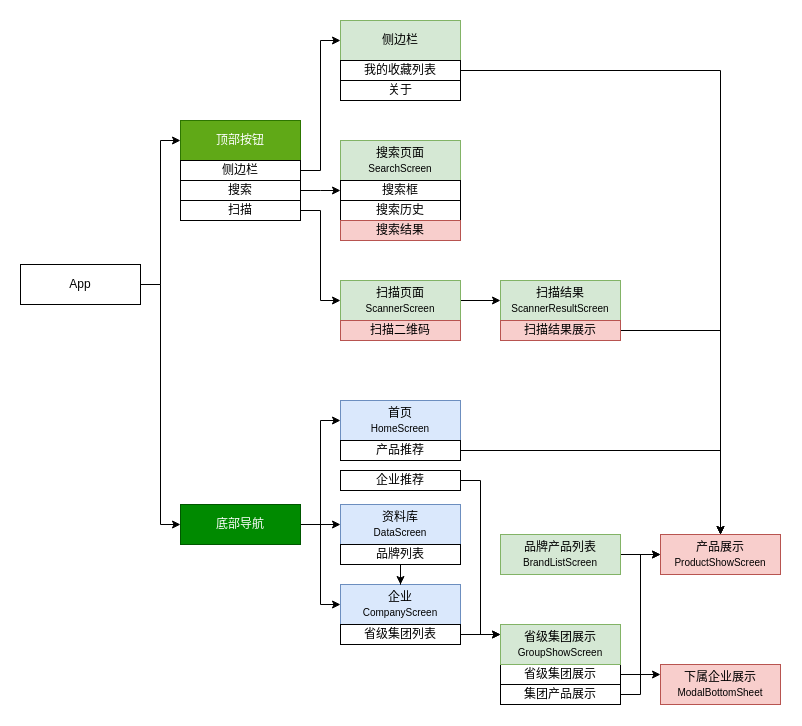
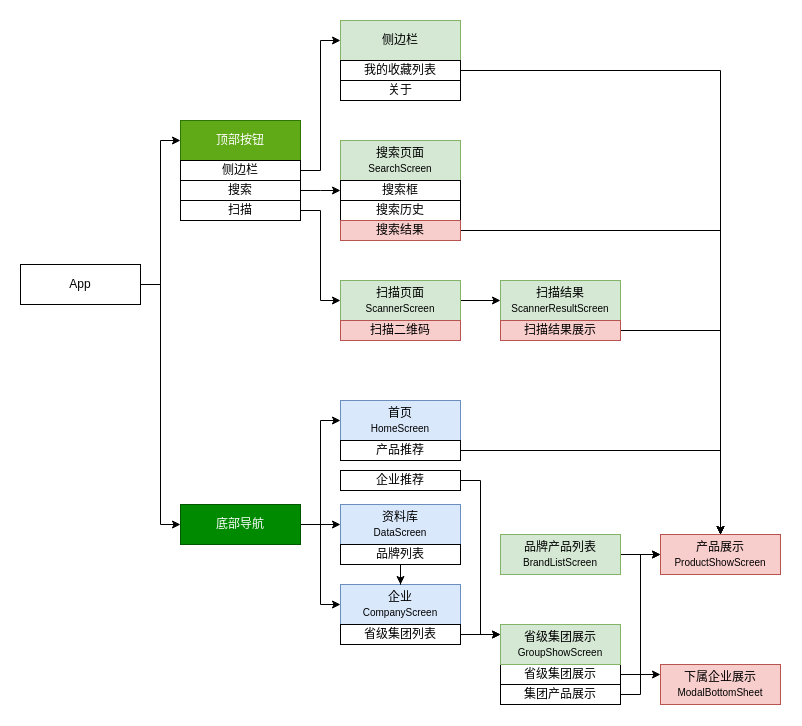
none -> (590, 231)
